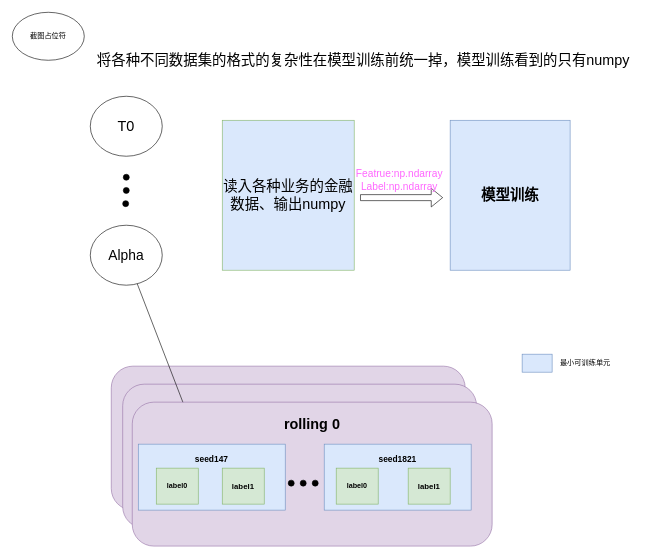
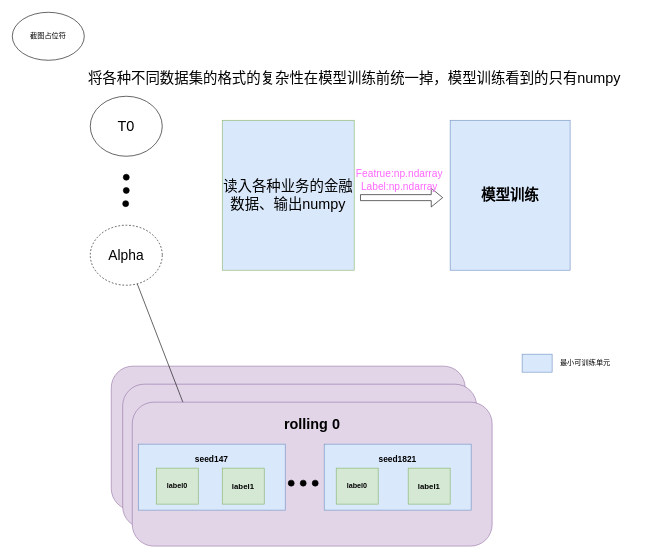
(363, 60) -> (354, 78)
(126, 255) -> (126, 255)
